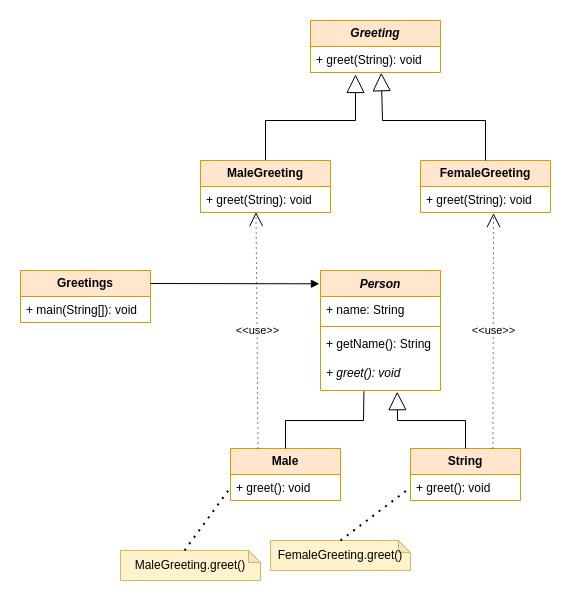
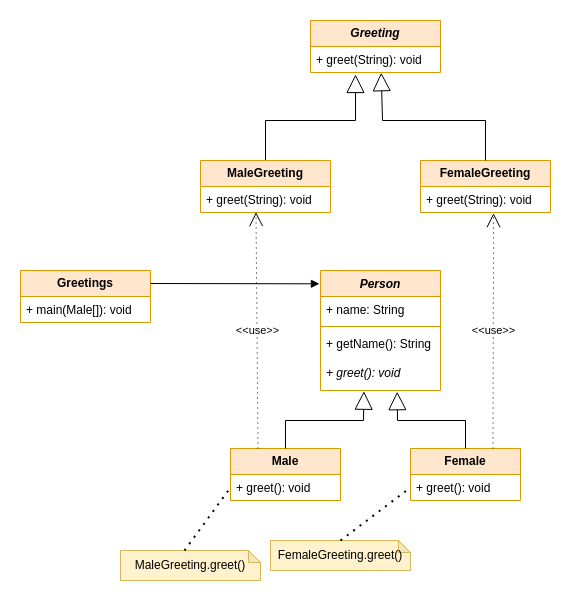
(87, 318) -> (84, 311)
(364, 402) -> (364, 410)
(466, 462) -> (466, 462)
